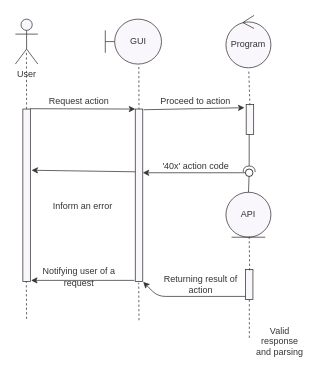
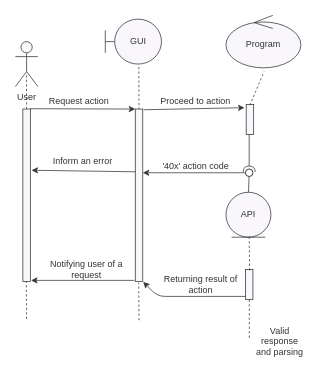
(27, 42) -> (27, 64)
(249, 42) -> (264, 42)
(83, 207) -> (83, 162)
(79, 277) -> (87, 270)
